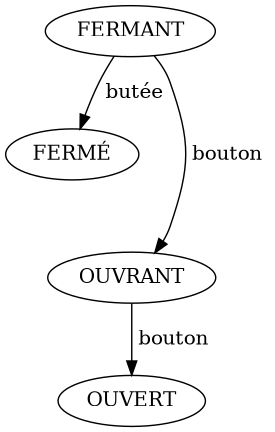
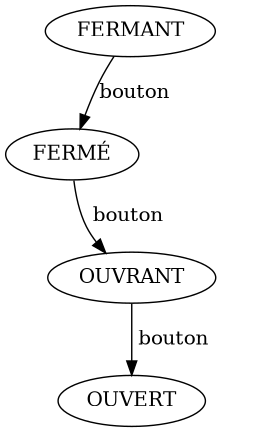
(135, 93) -> (135, 93)
(185, 147) -> (81, 213)
